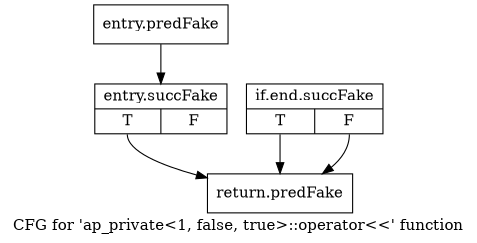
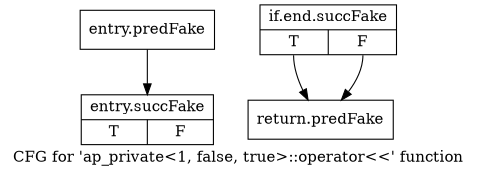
(157, 161) -> none
